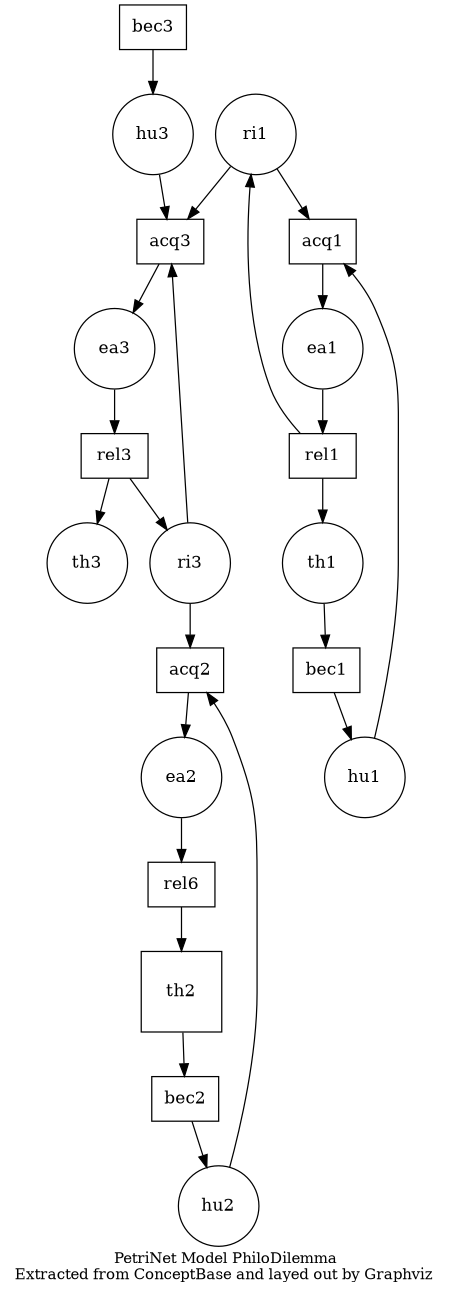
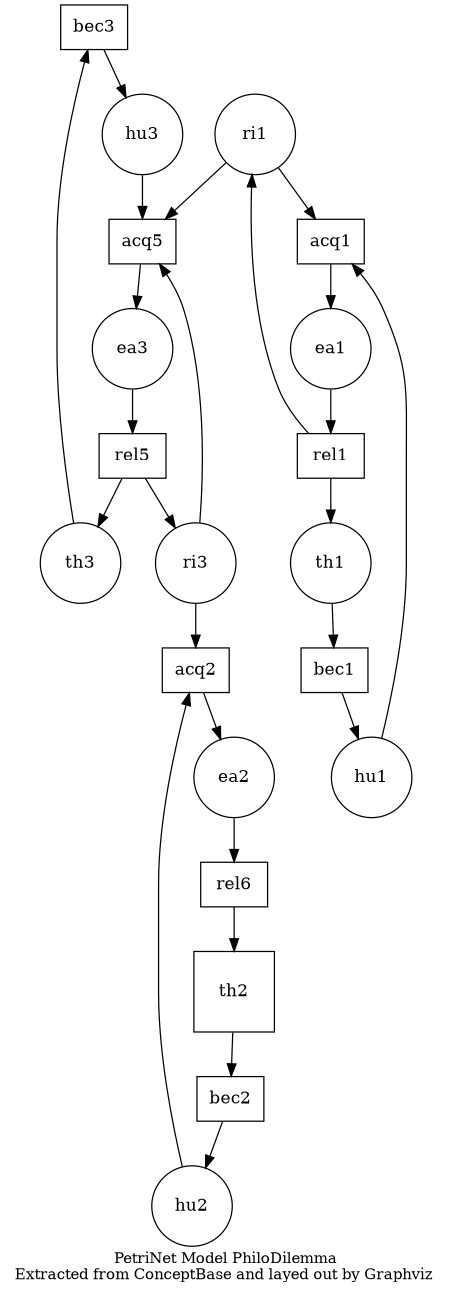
(170, 242) -> (142, 242)
none -> (57, 292)
(115, 456) -> (133, 456)
